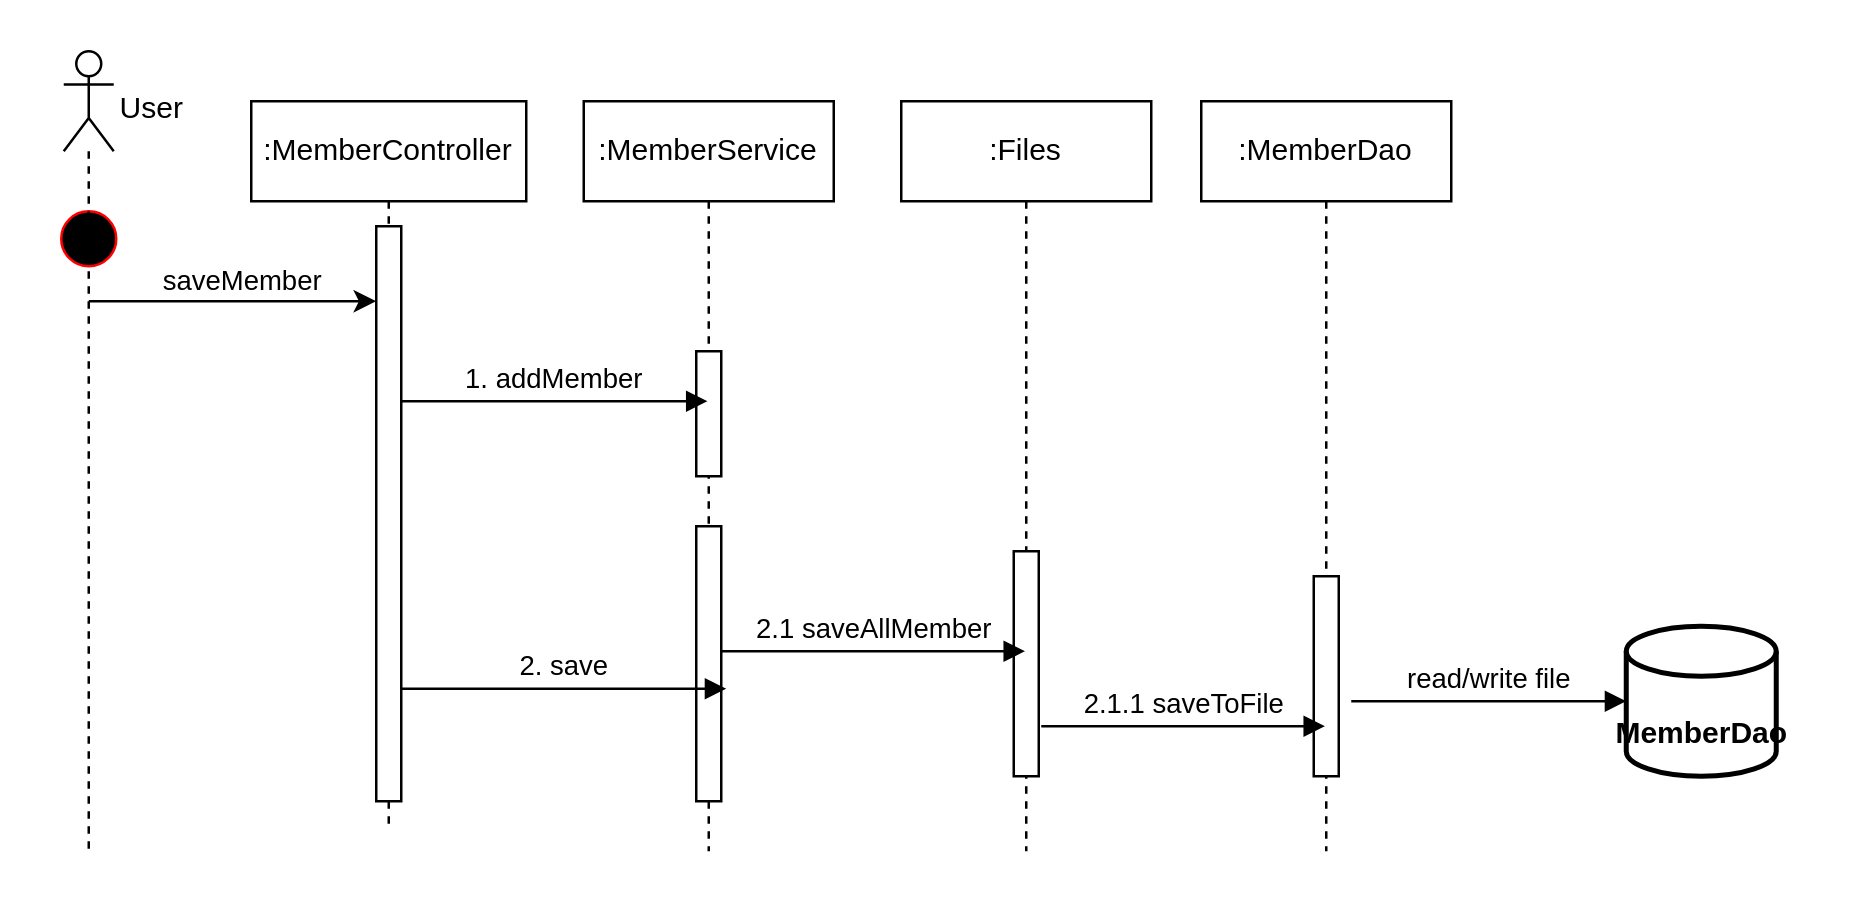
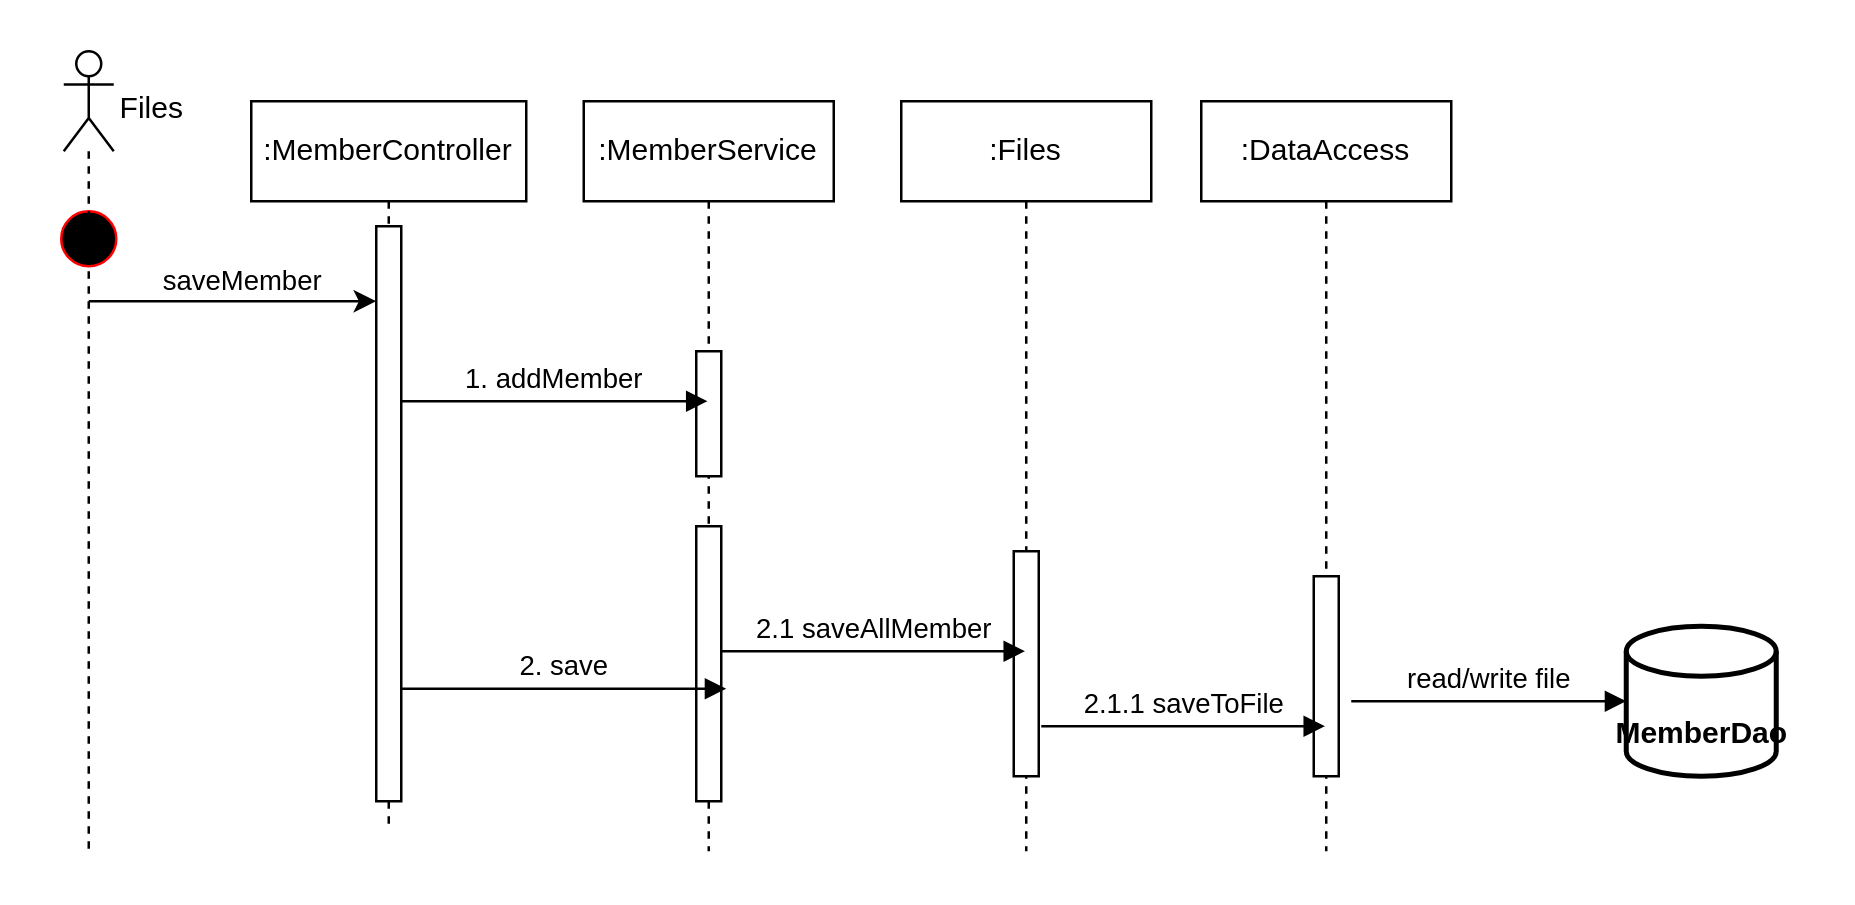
(153, 109) -> (153, 109)
(1326, 151) -> (1326, 151)
